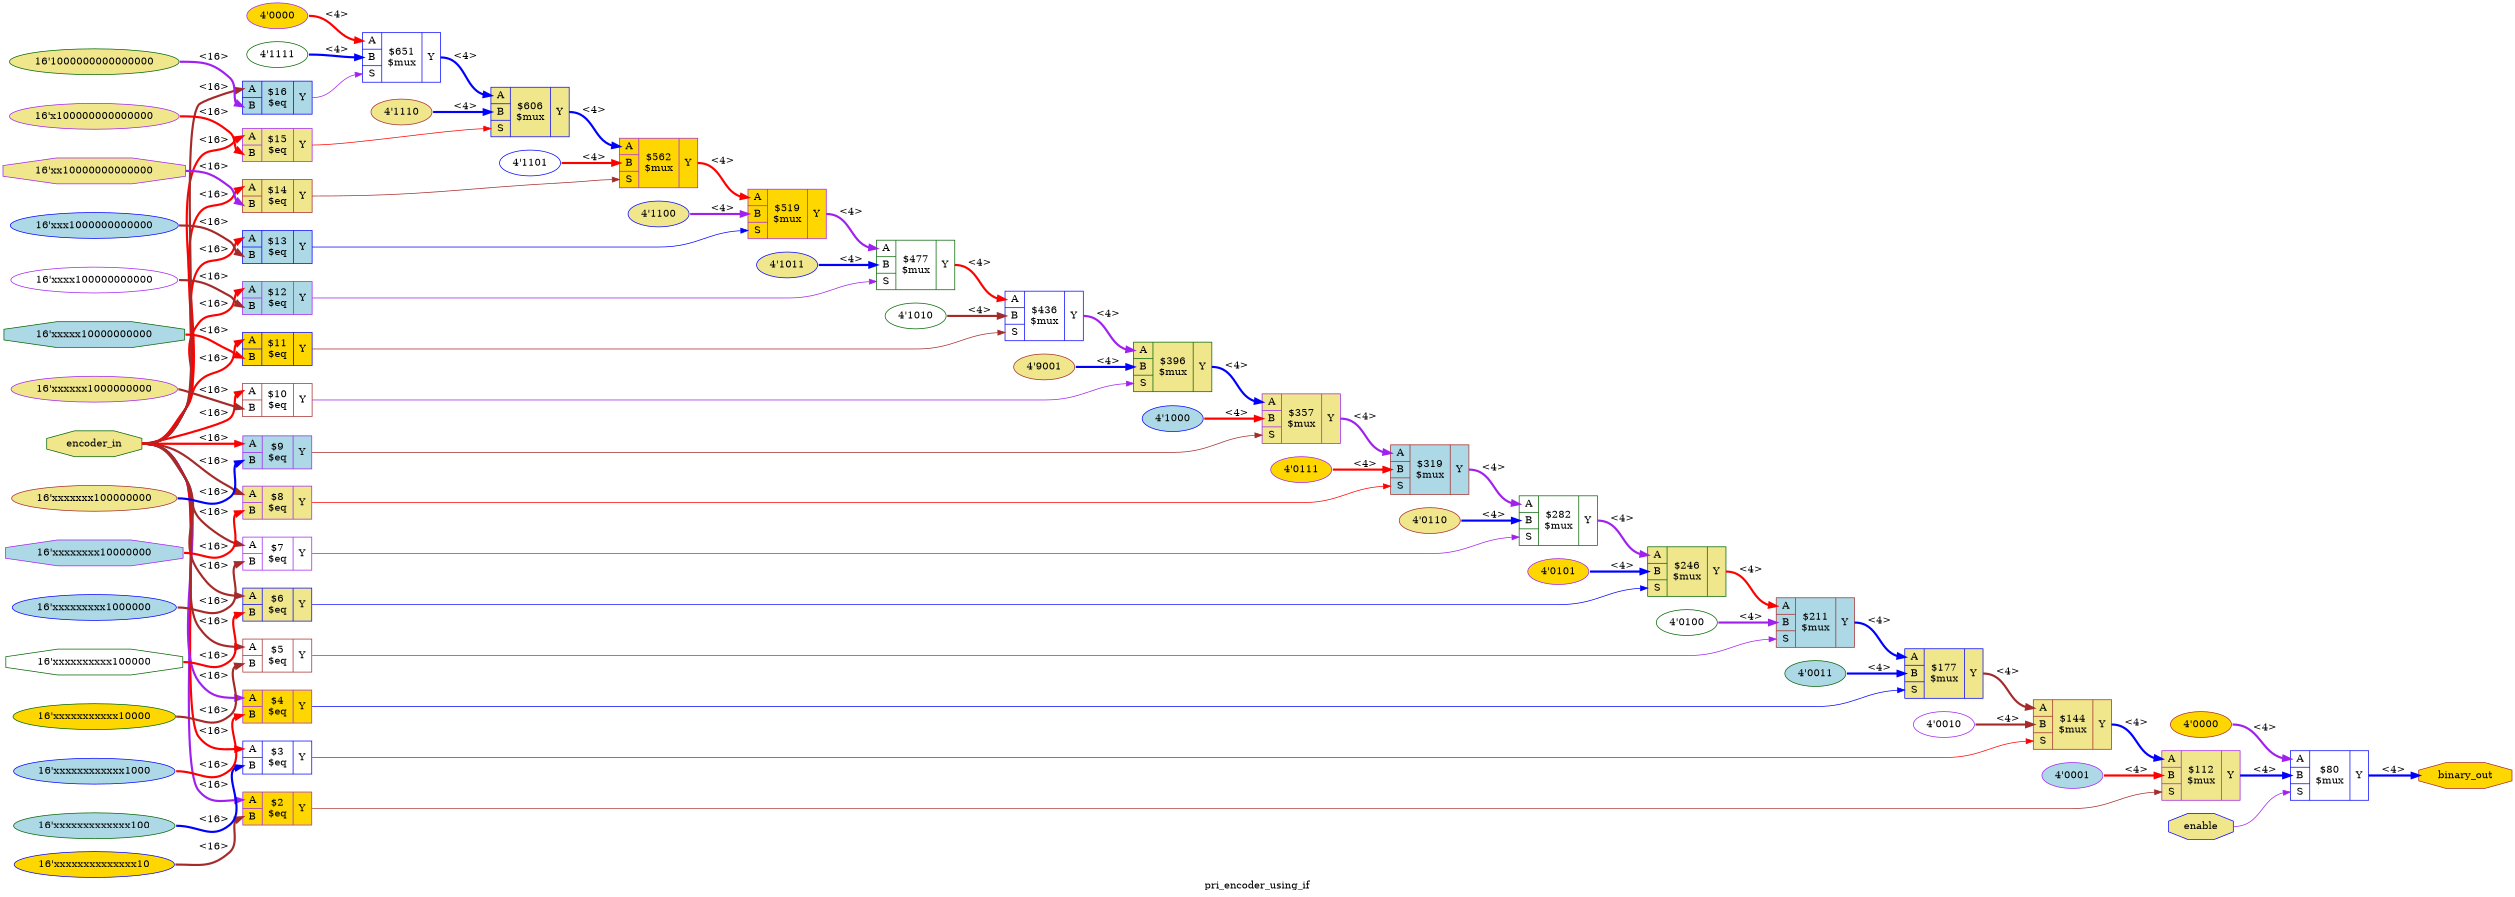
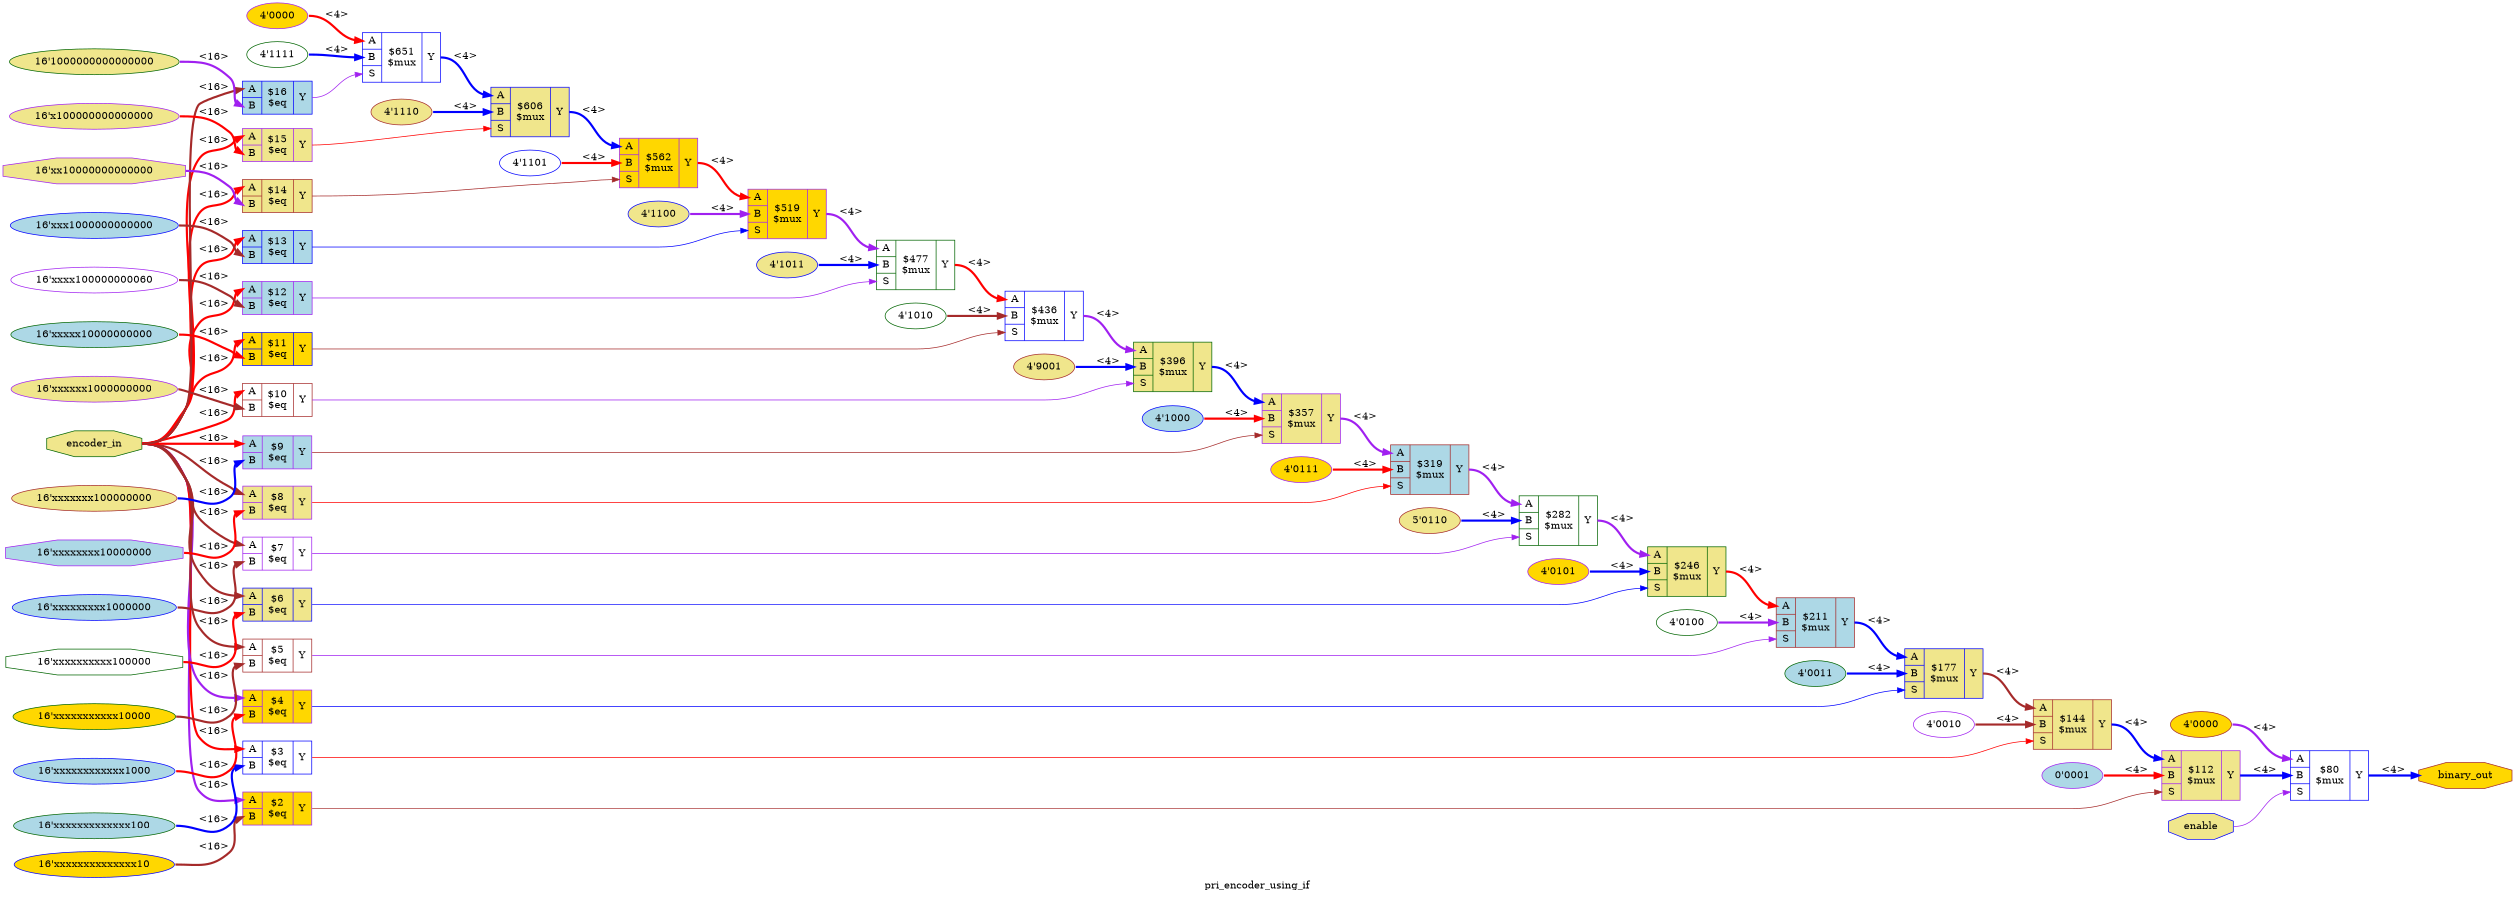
(94, 280) -> (94, 280)
(94, 335) -> (94, 335)
(1430, 521) -> (1430, 521)
(2072, 776) -> (2072, 776)
